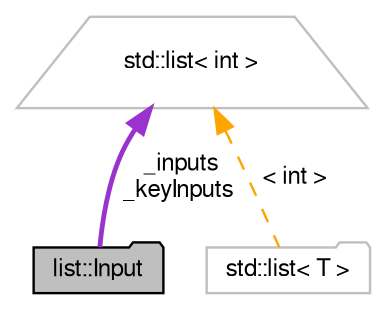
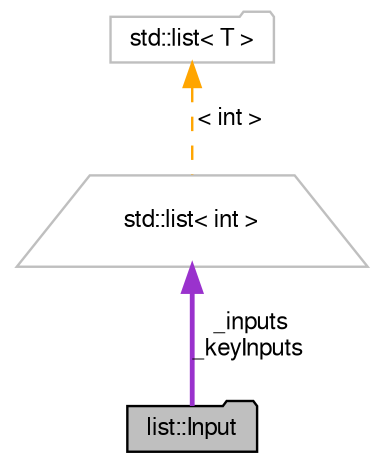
(253, 189) -> (192, 131)
